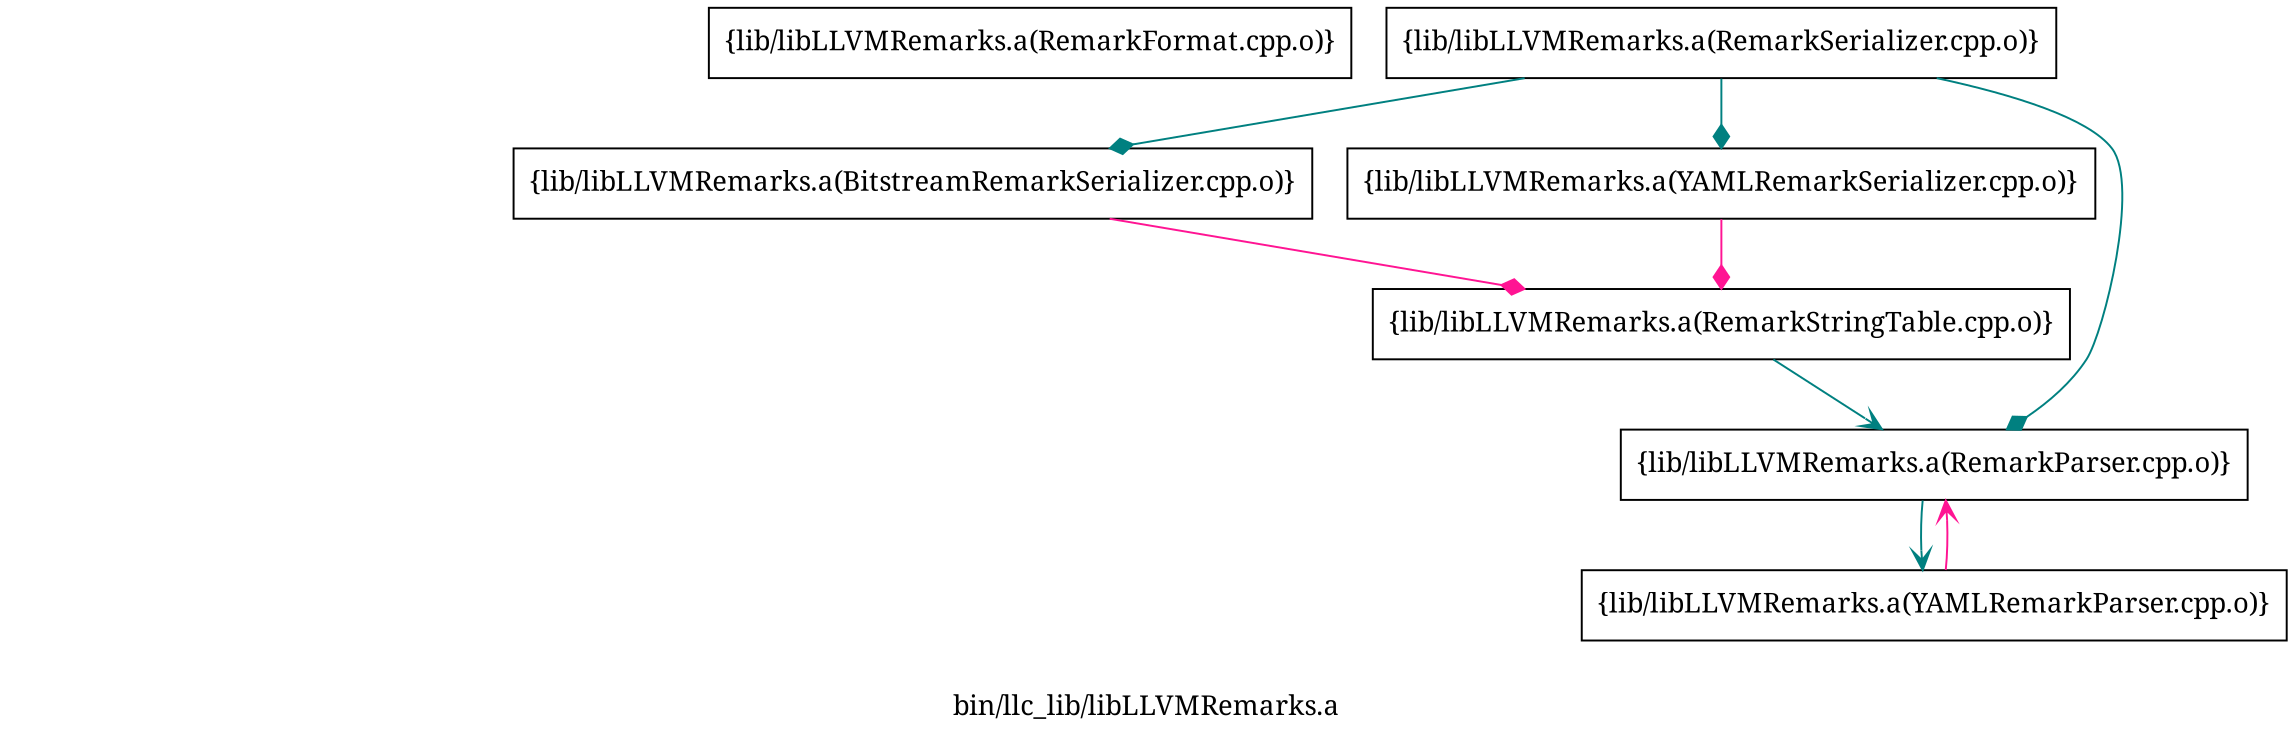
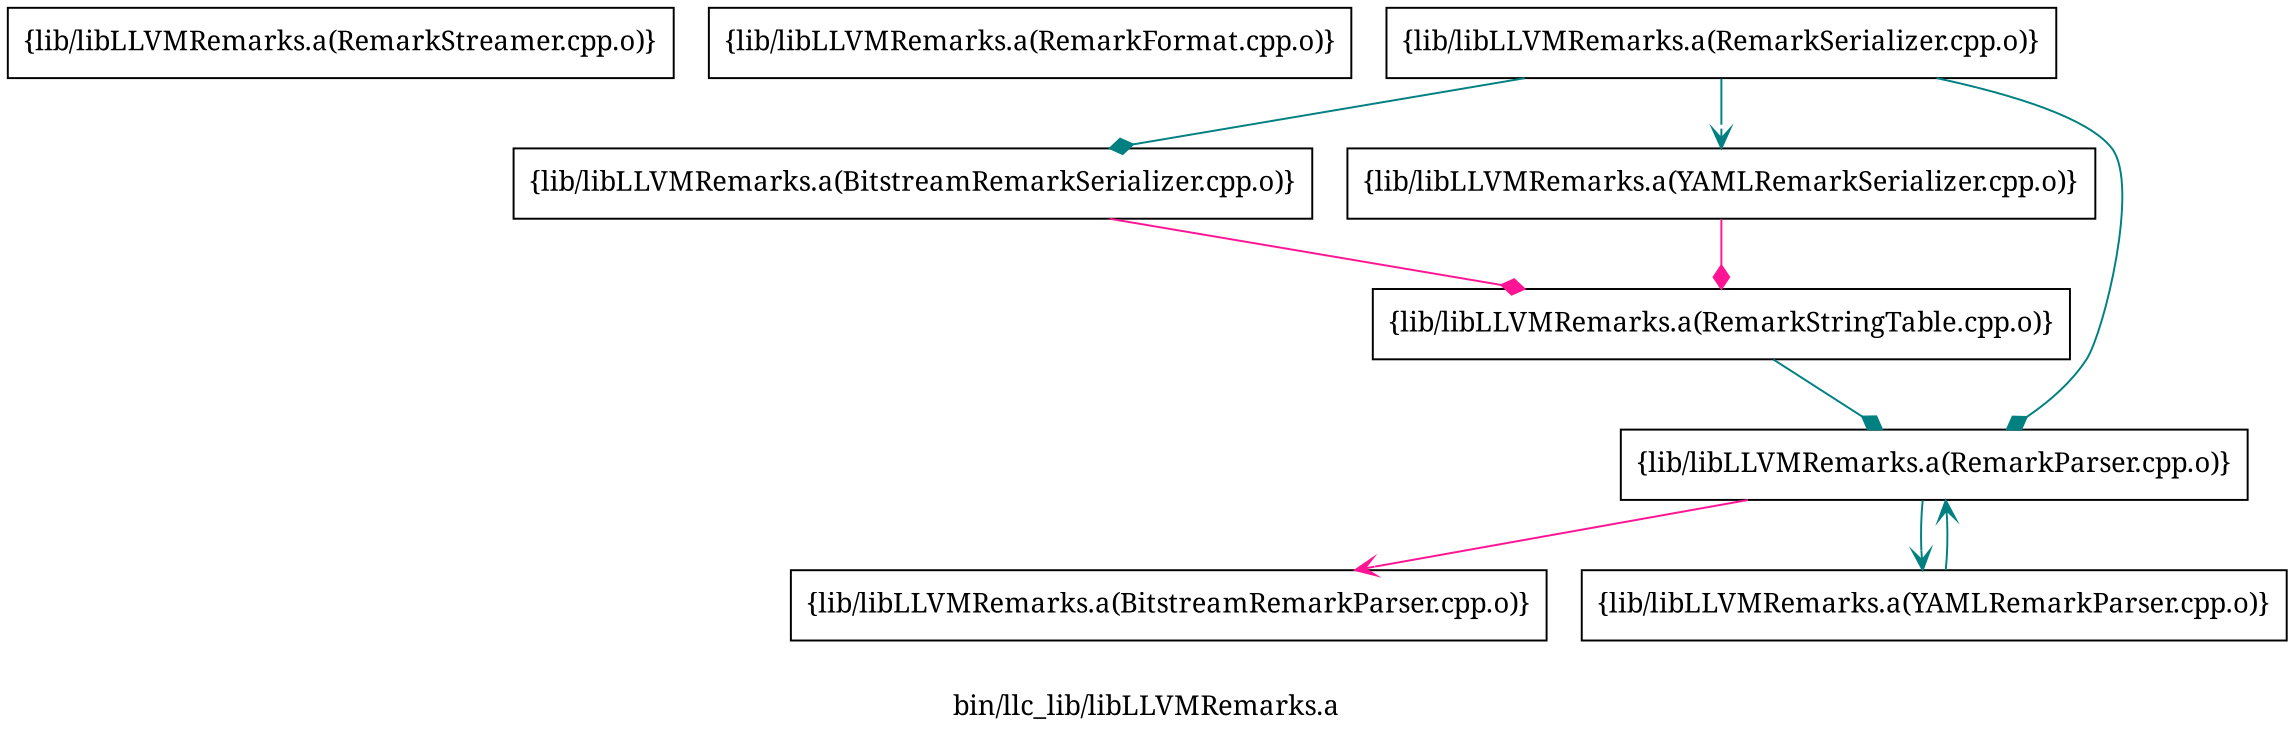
none -> (341, 43)
(1721, 102) -> (1721, 102)
(1819, 389) -> (1819, 389)
(1947, 545) -> (1947, 545)
none -> (1169, 605)
